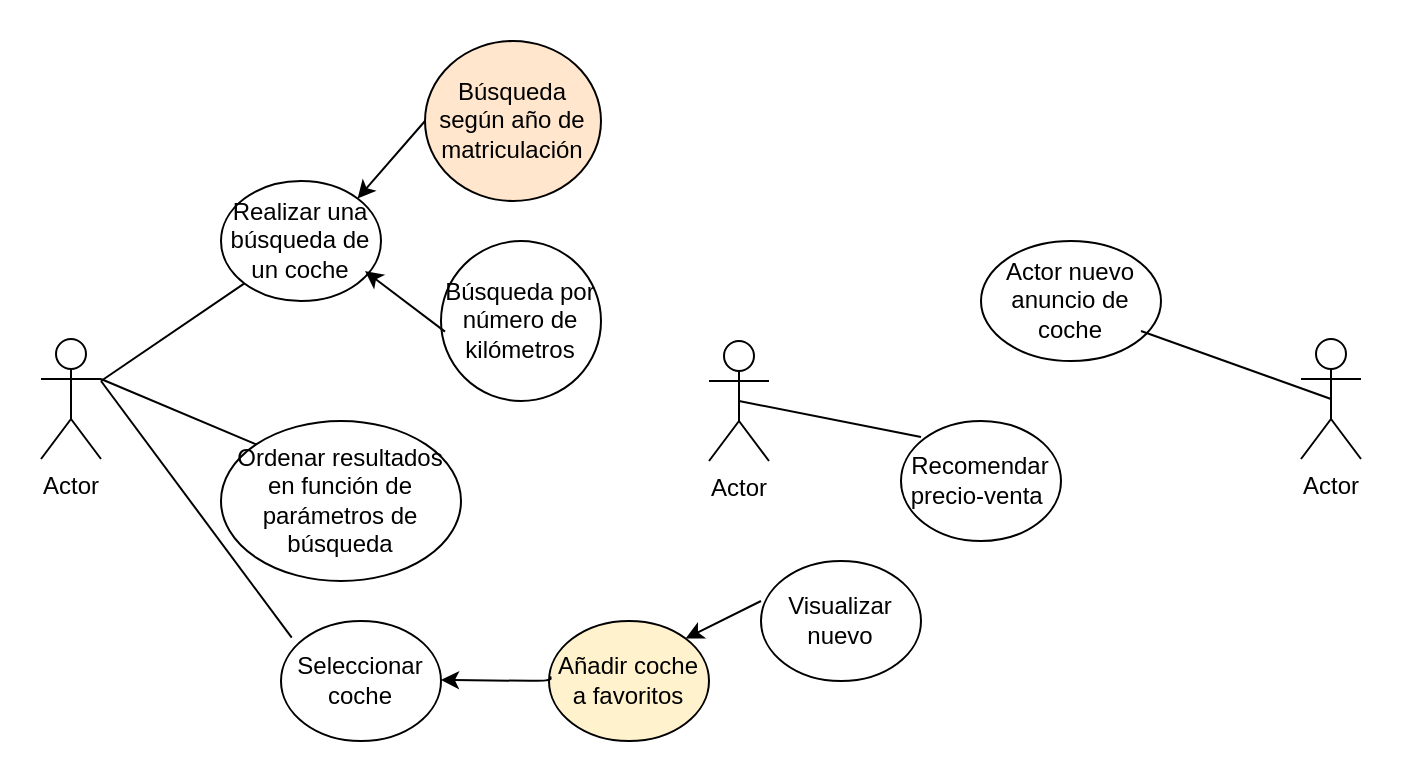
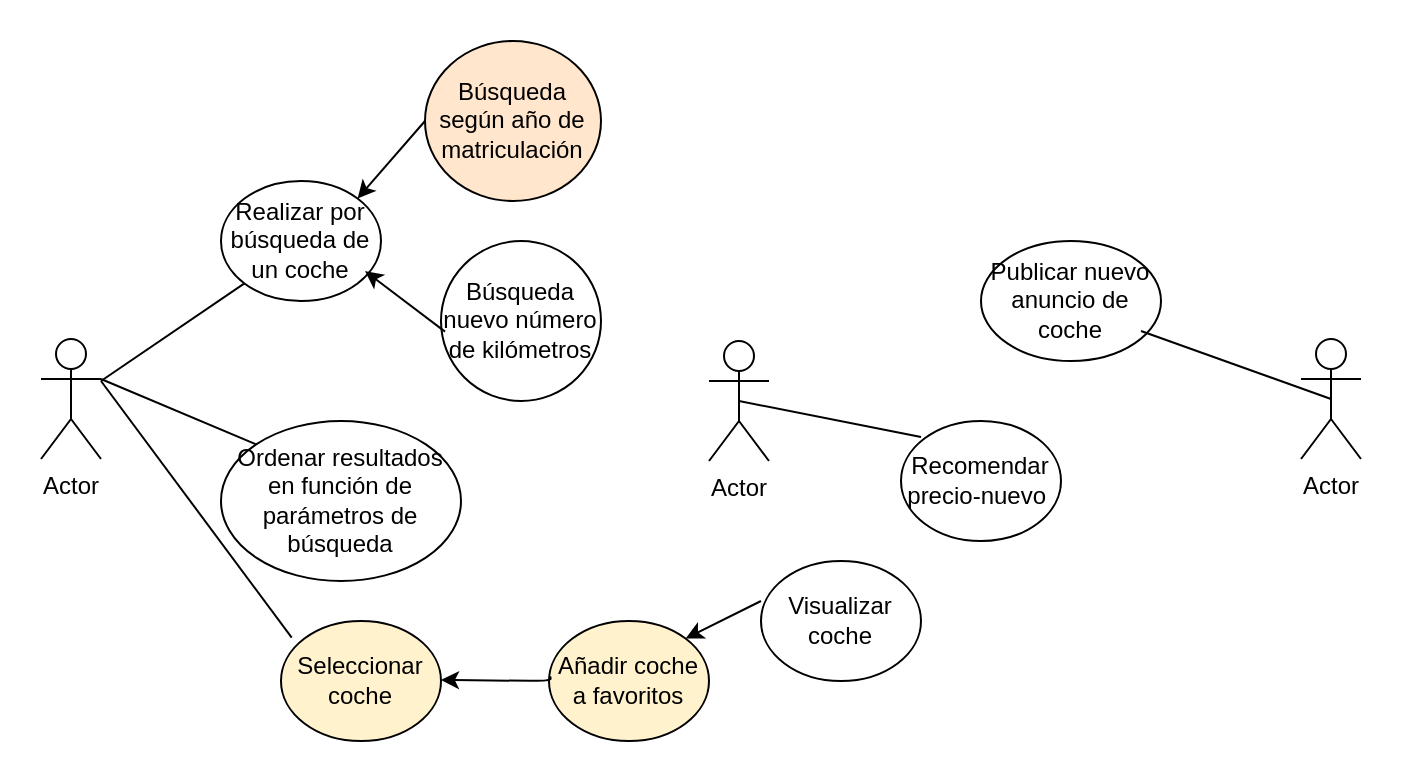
(301, 241) -> (301, 241)
(1071, 301) -> (1071, 301)
(521, 321) -> (521, 321)
(981, 481) -> (981, 481)
(841, 621) -> (841, 621)
(361, 681) -> (361, 681)
